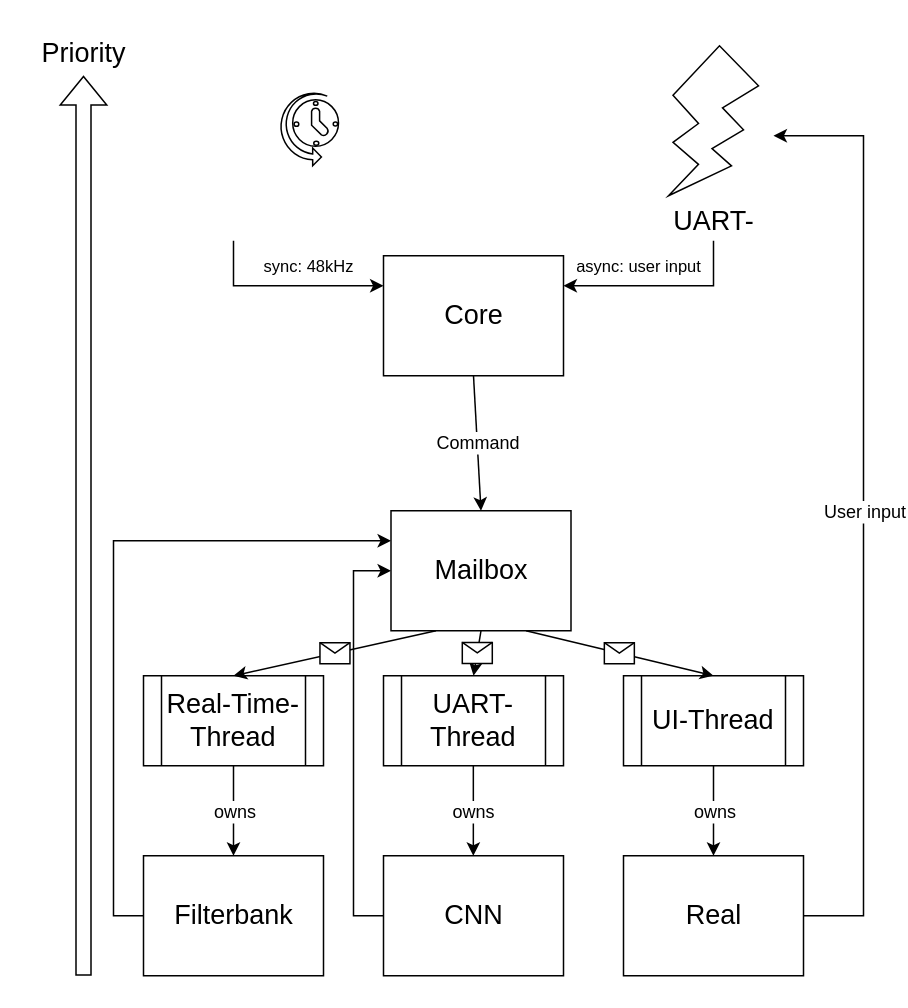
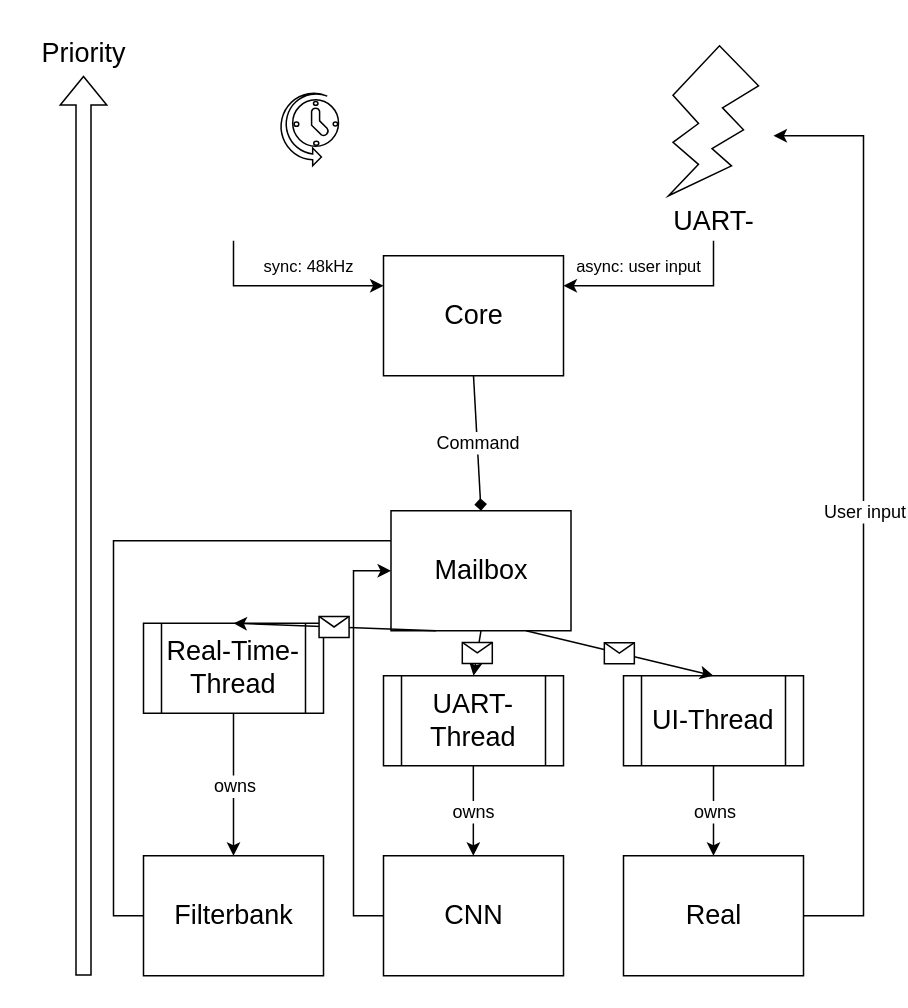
(480, 499) -> (480, 498)
(379, 541) -> (383, 541)
(233, 721) -> (233, 668)
